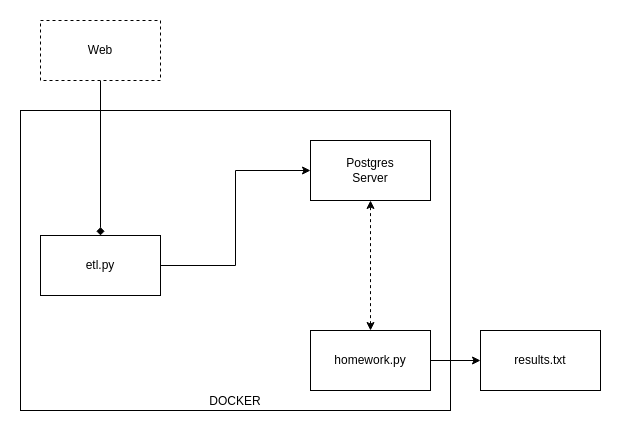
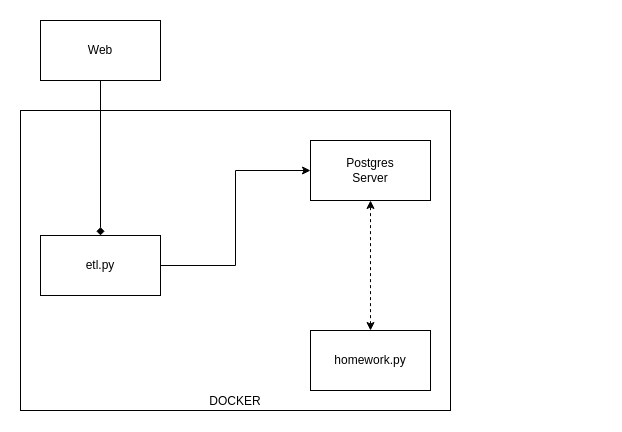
(101, 51) -> (101, 51)
(452, 361) -> none
(541, 361) -> none
